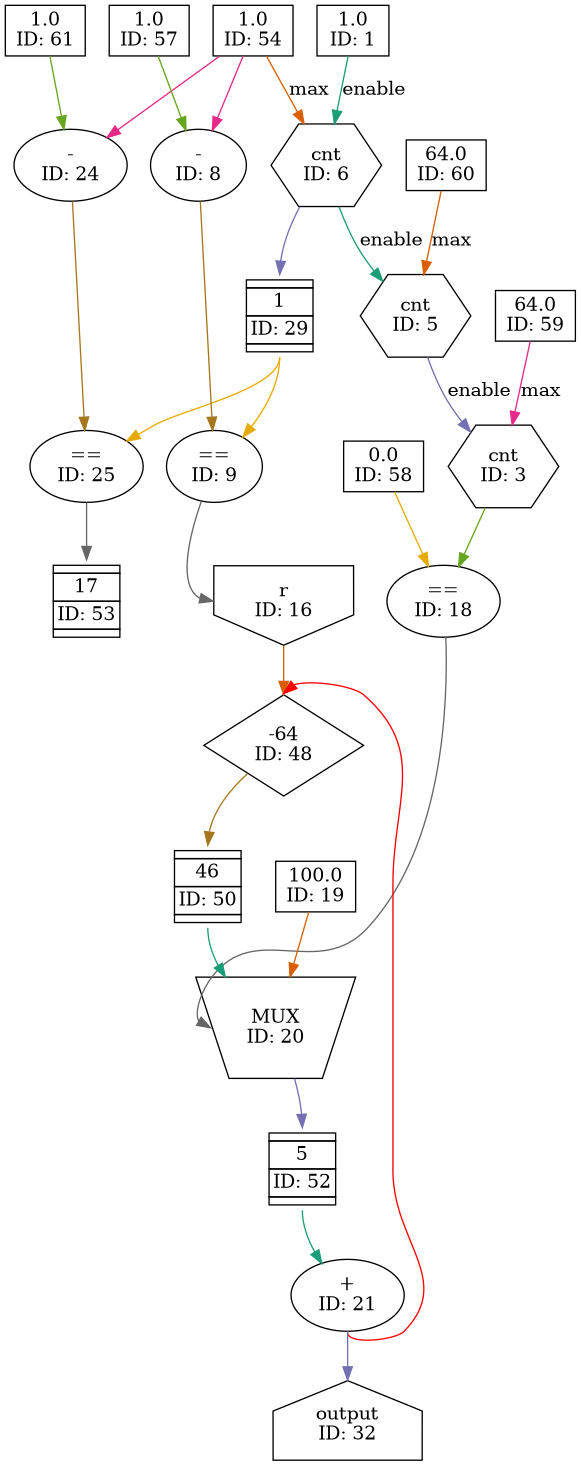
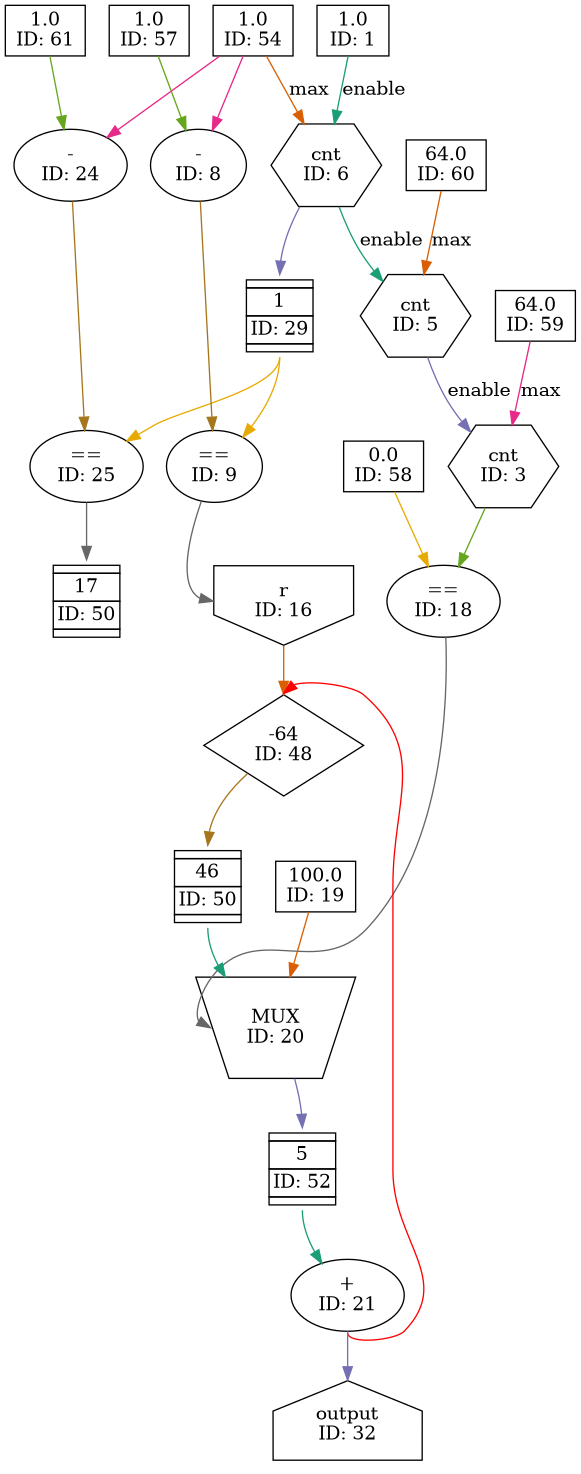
(87, 615) -> (87, 615)
